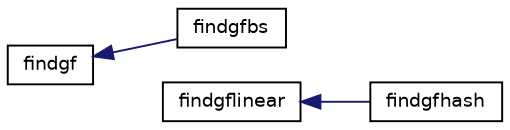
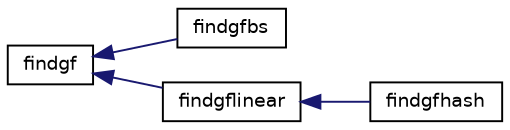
none -> (138, 83)
